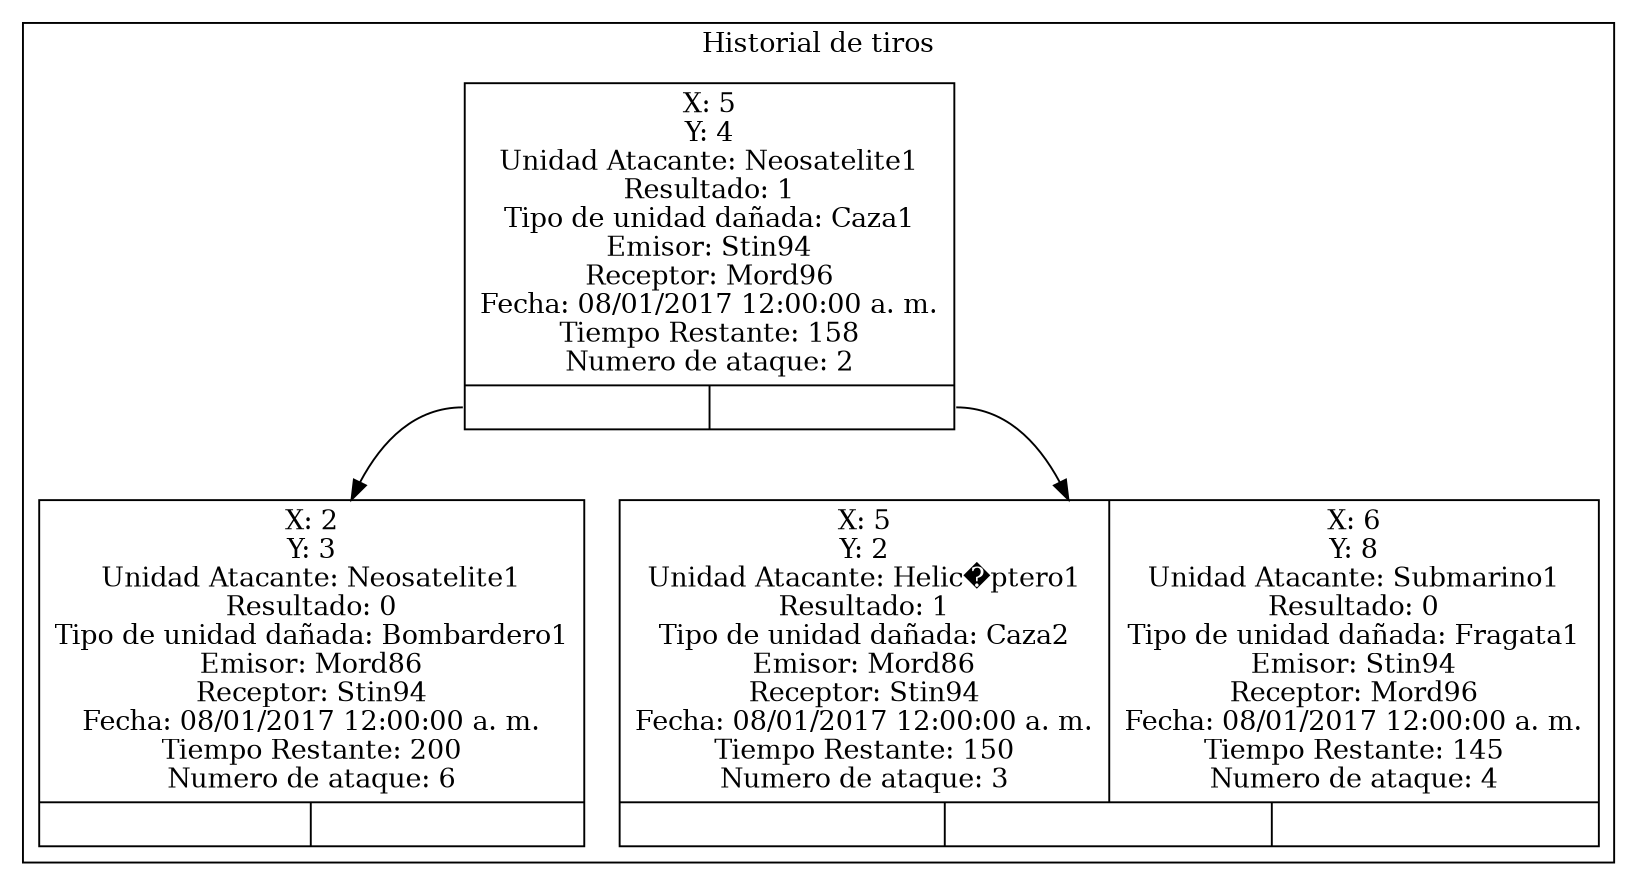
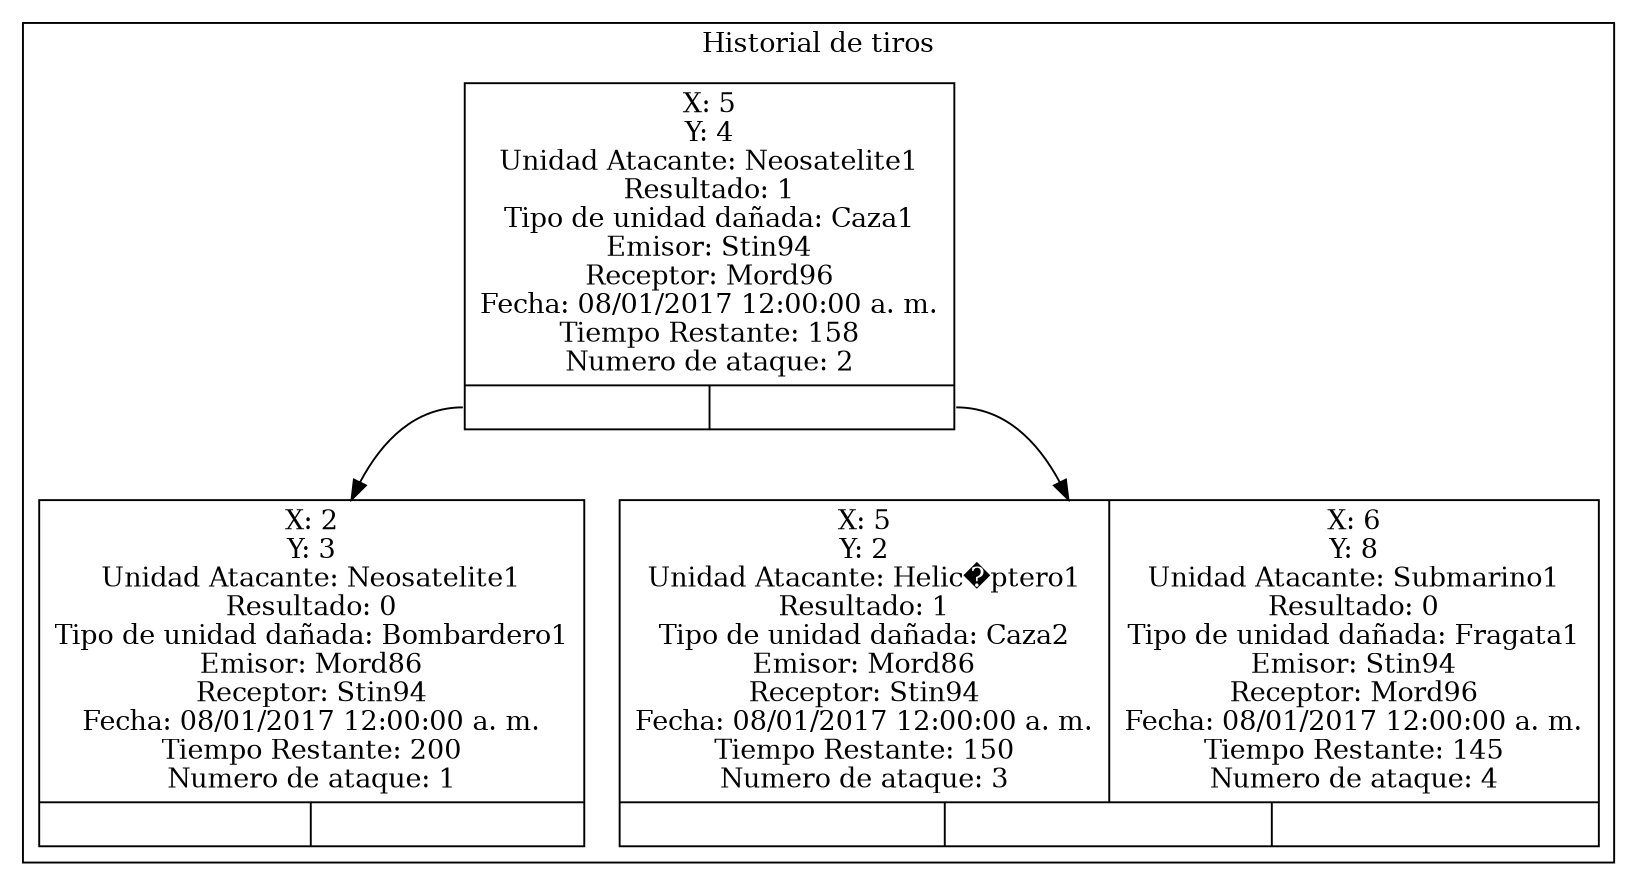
(312, 779) -> (312, 779)
